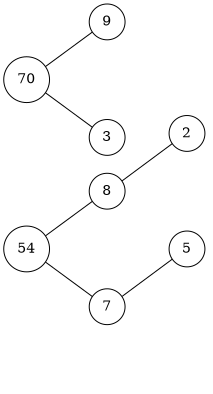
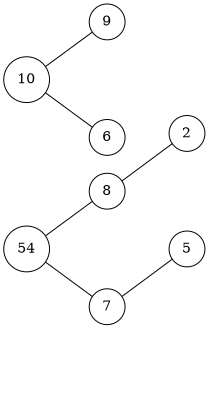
(27, 80) -> (27, 80)
(107, 137) -> (107, 137)
